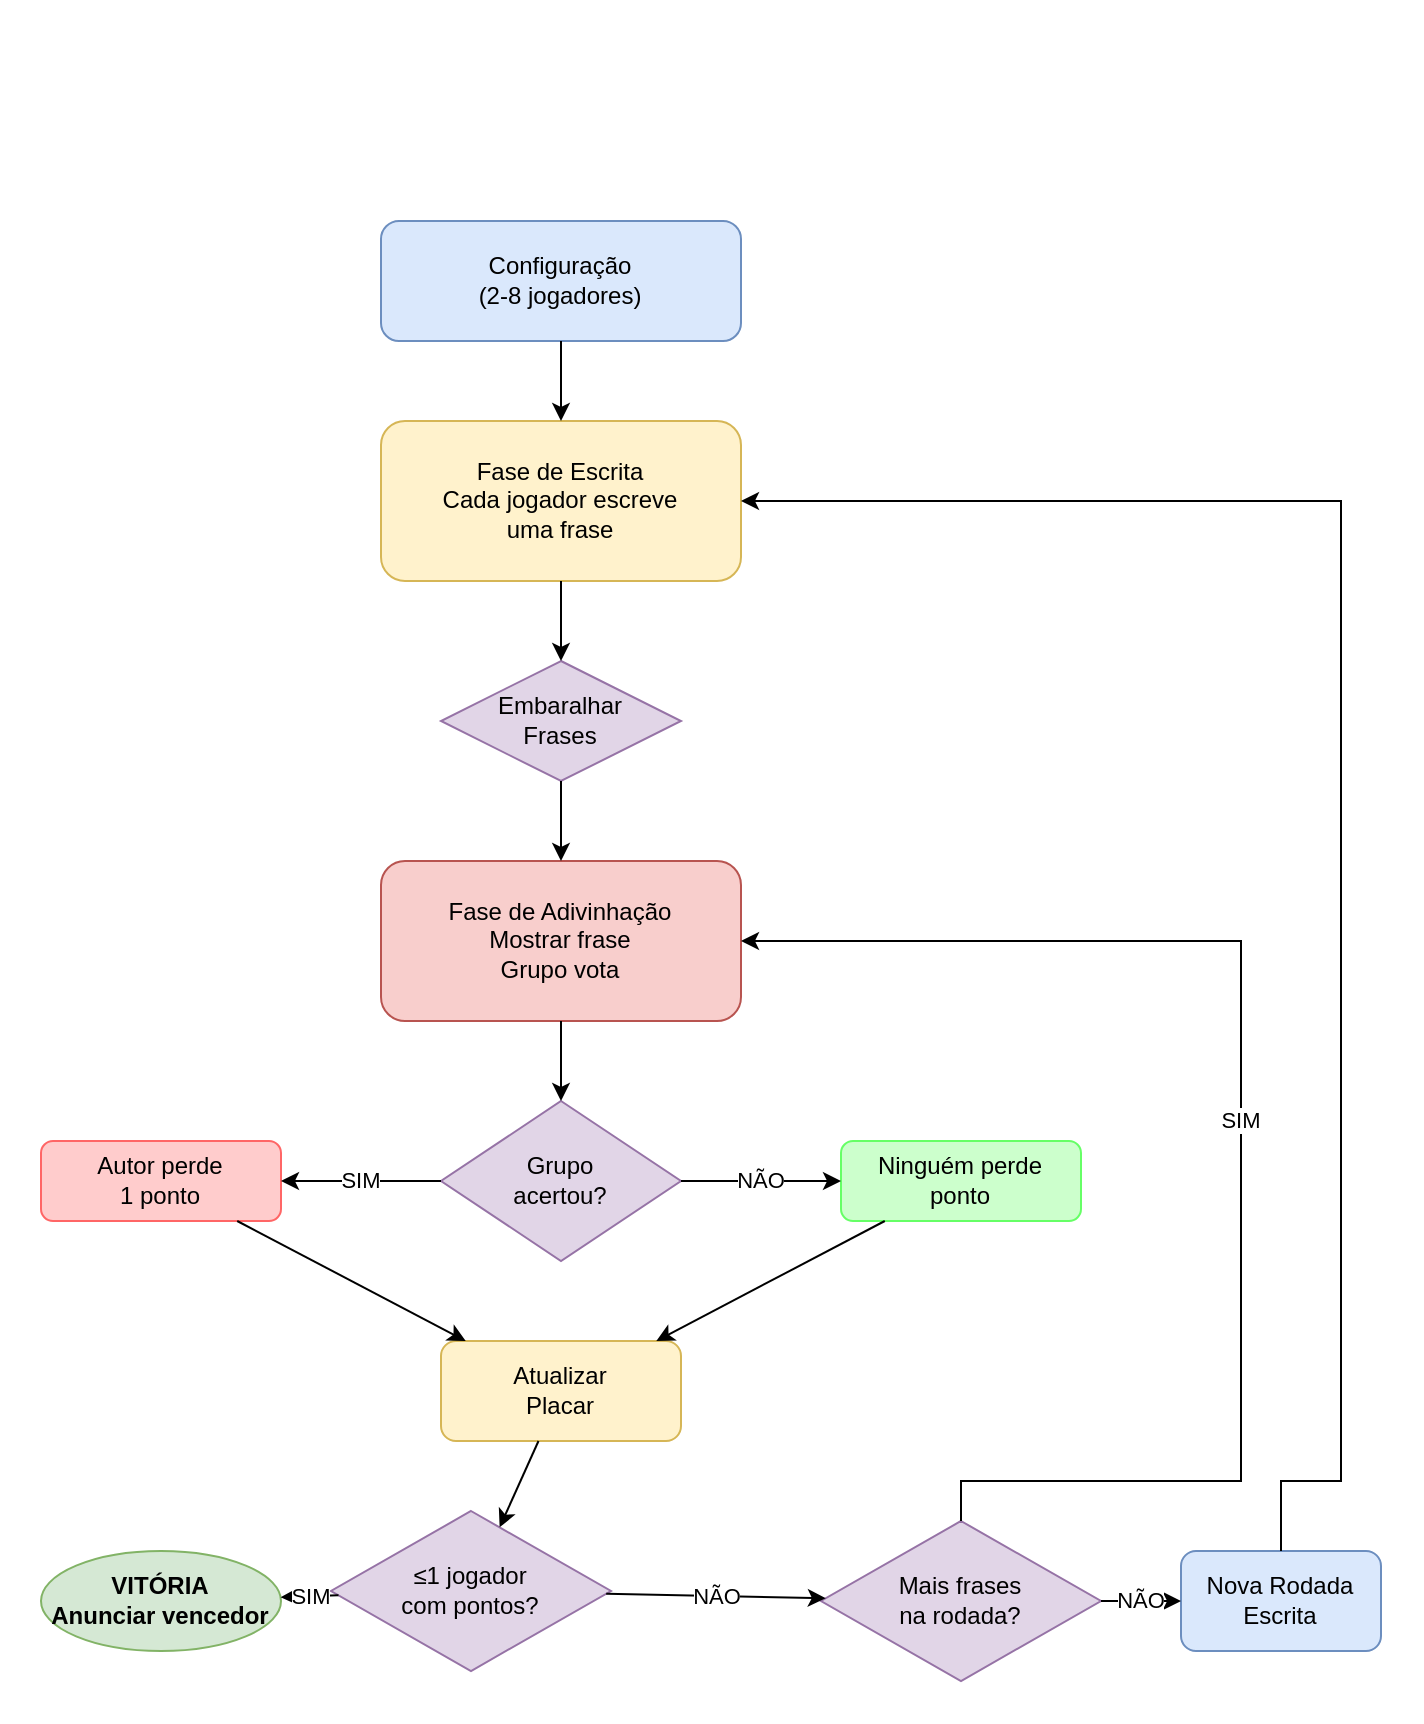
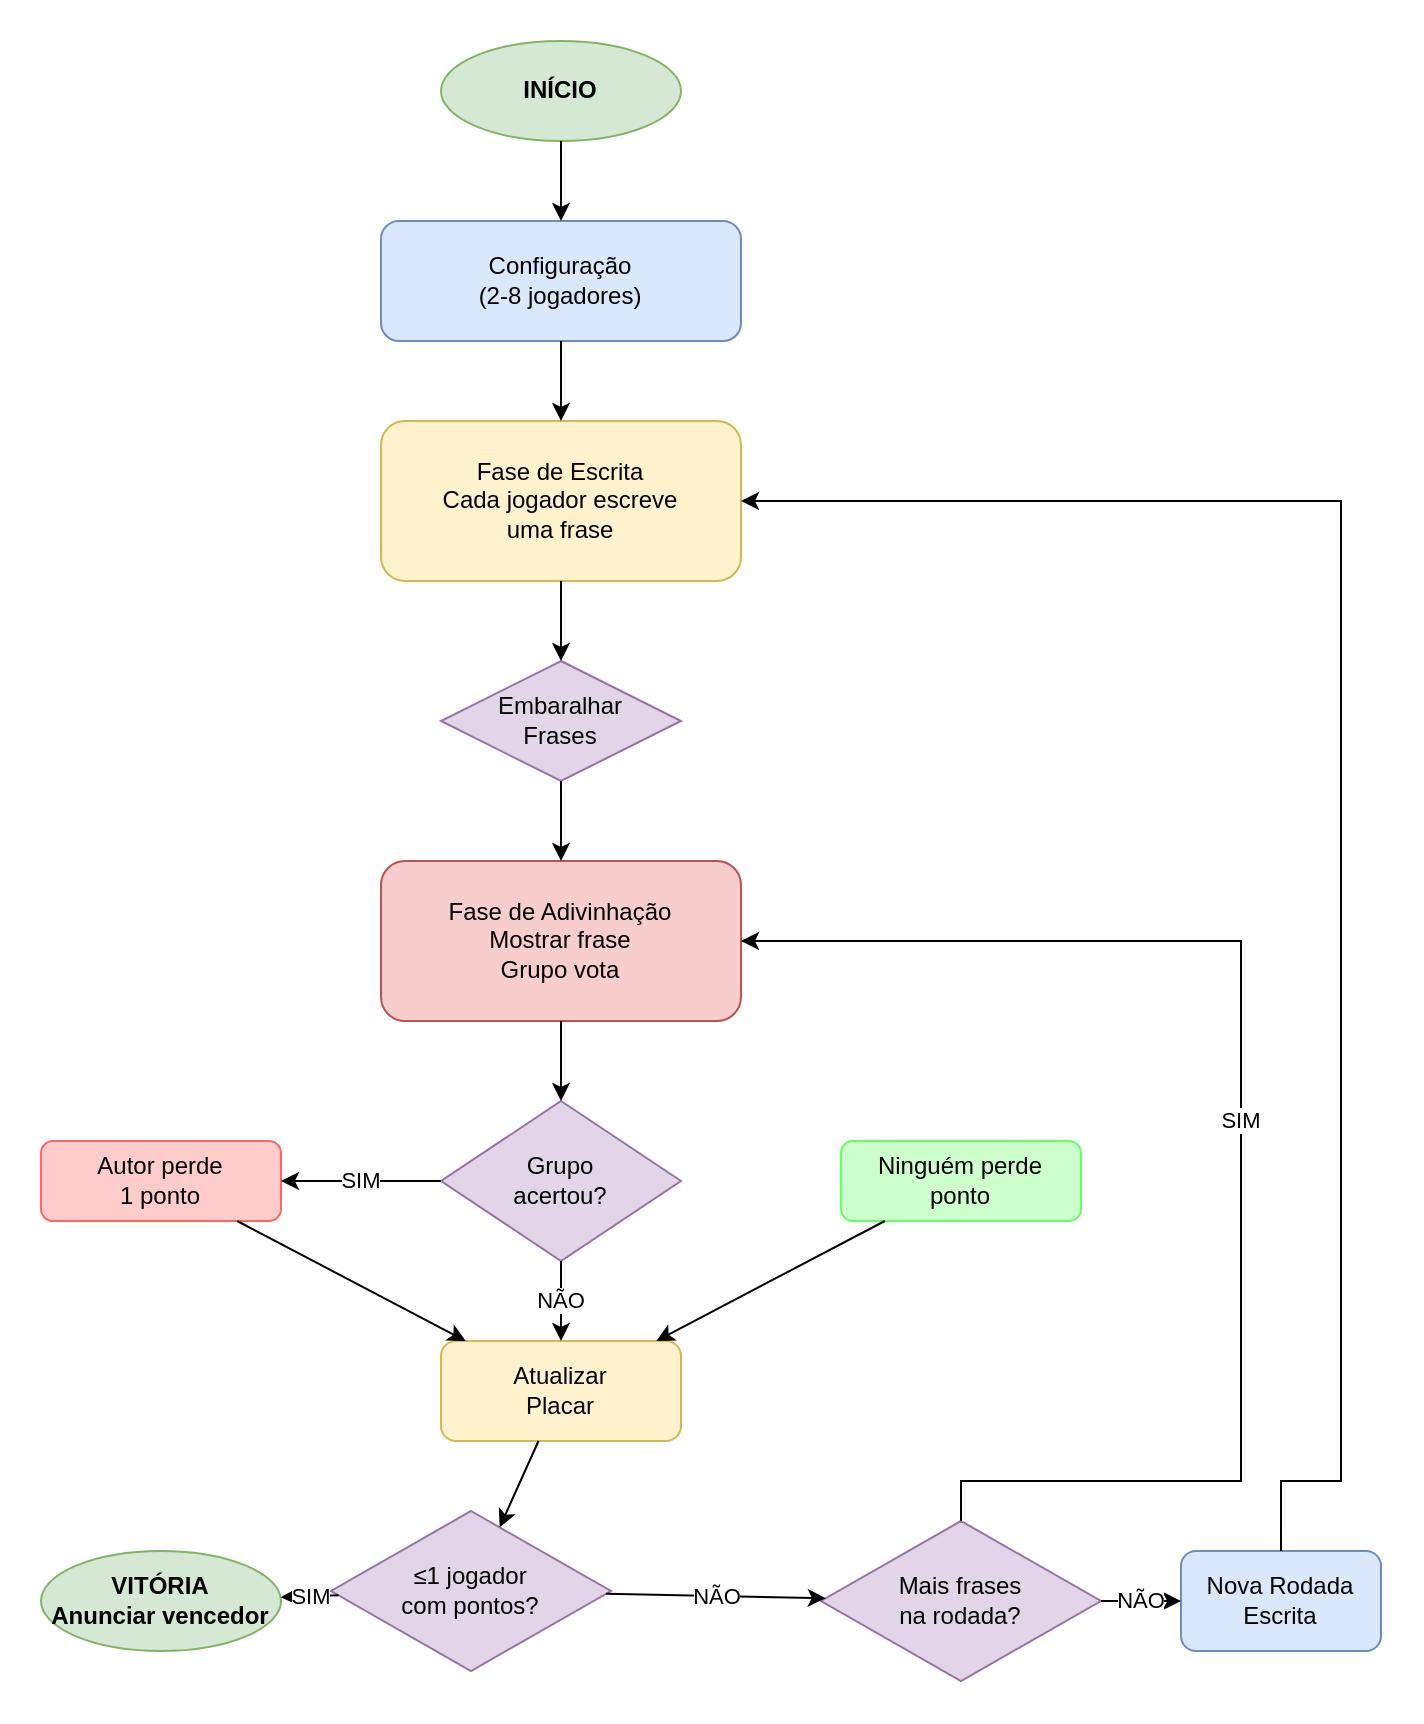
none -> (561, 91)
none -> (561, 174)
(754, 1181) -> (561, 1294)
